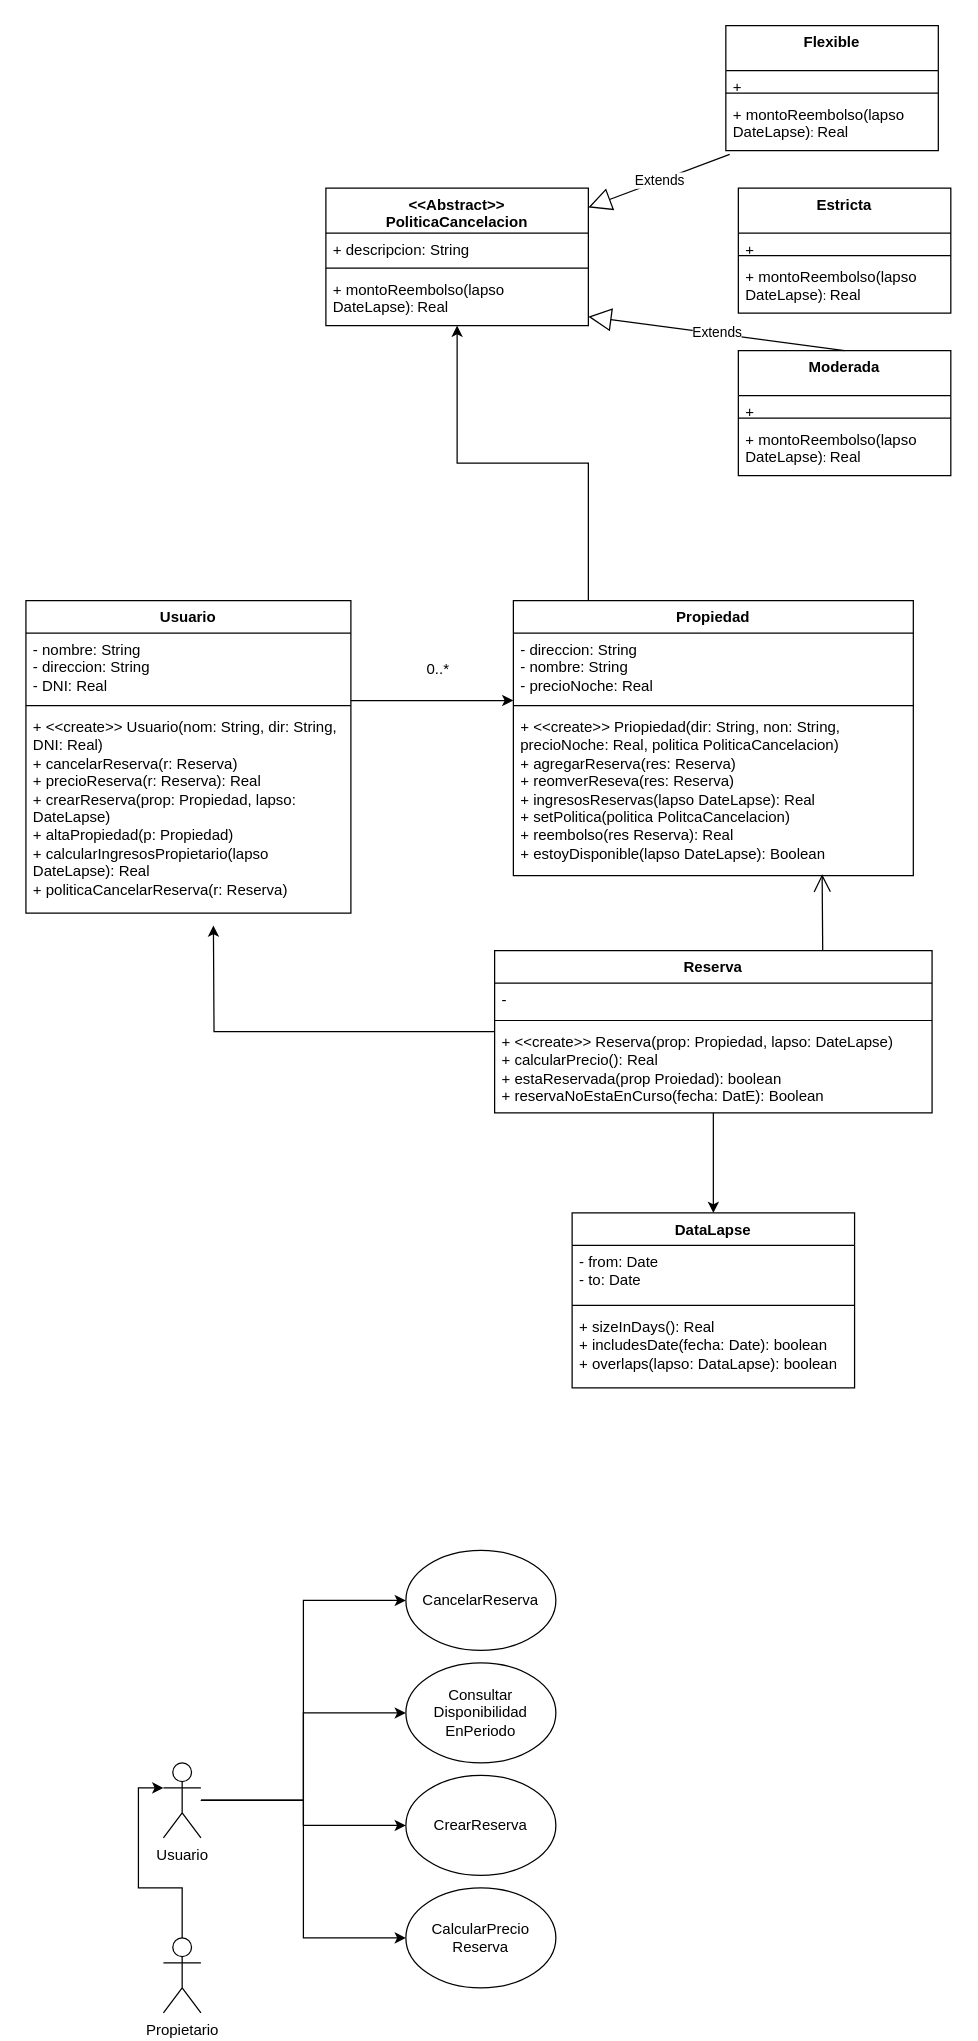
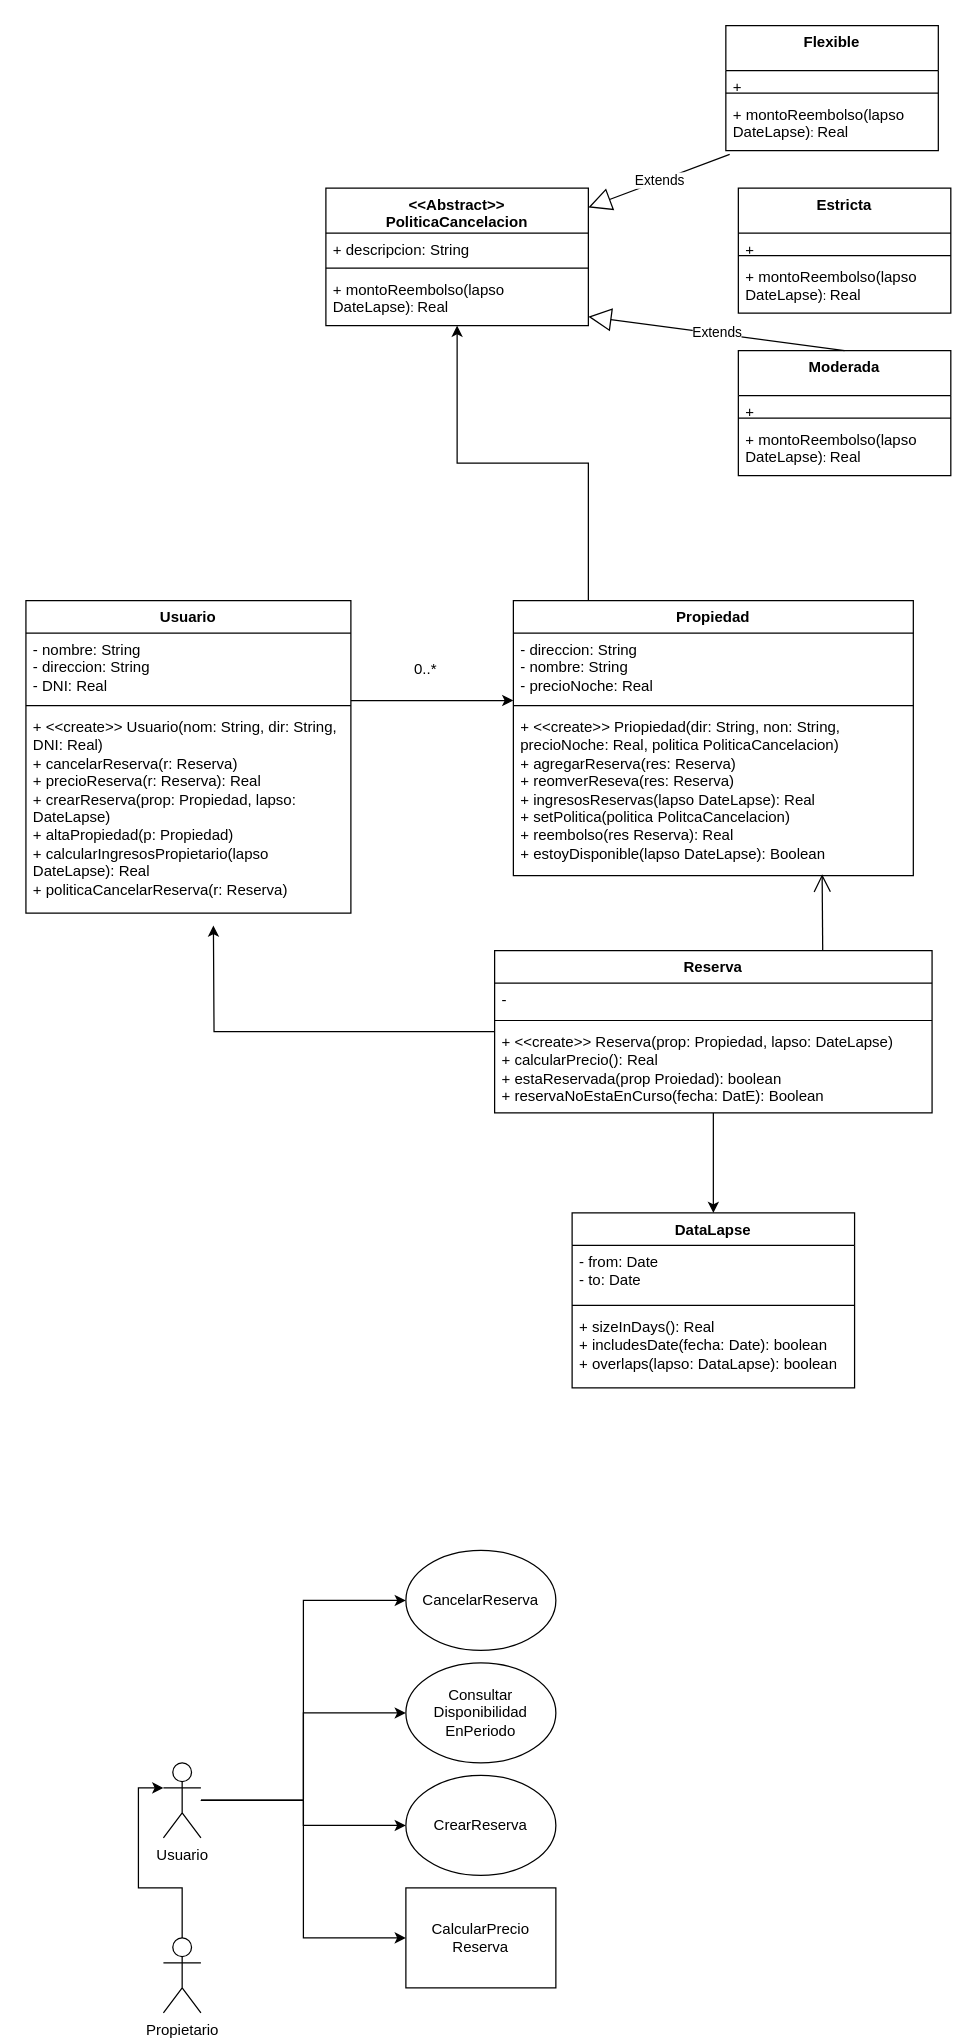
(438, 669) -> (426, 669)
(481, 1938) -> (481, 1938)
